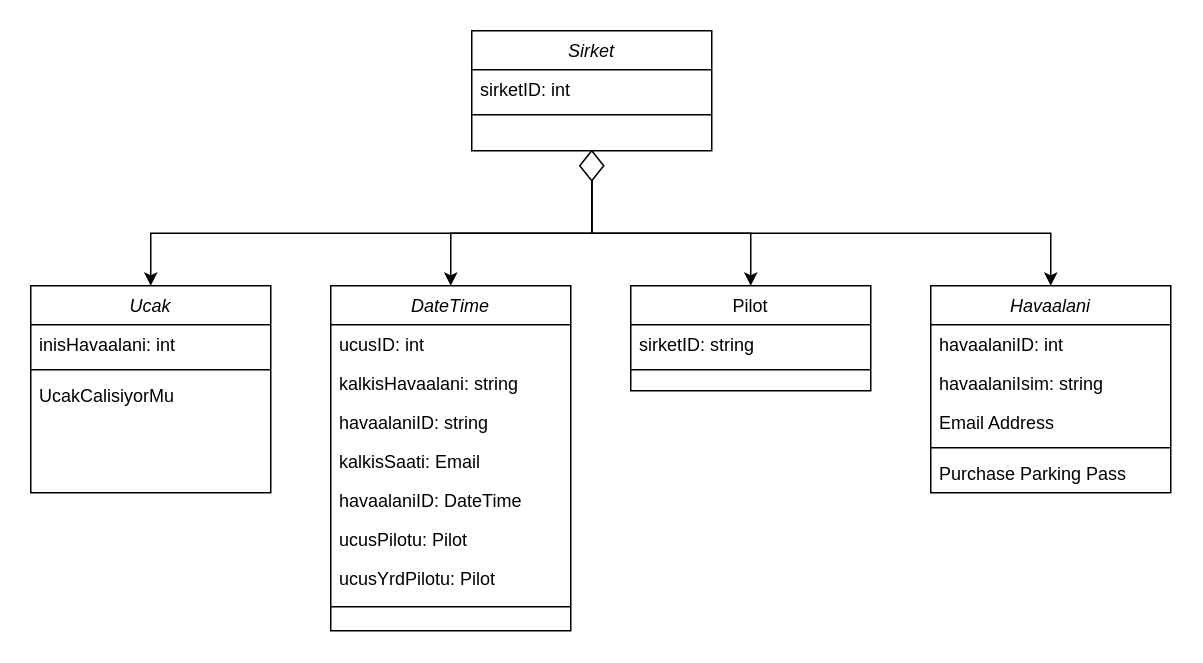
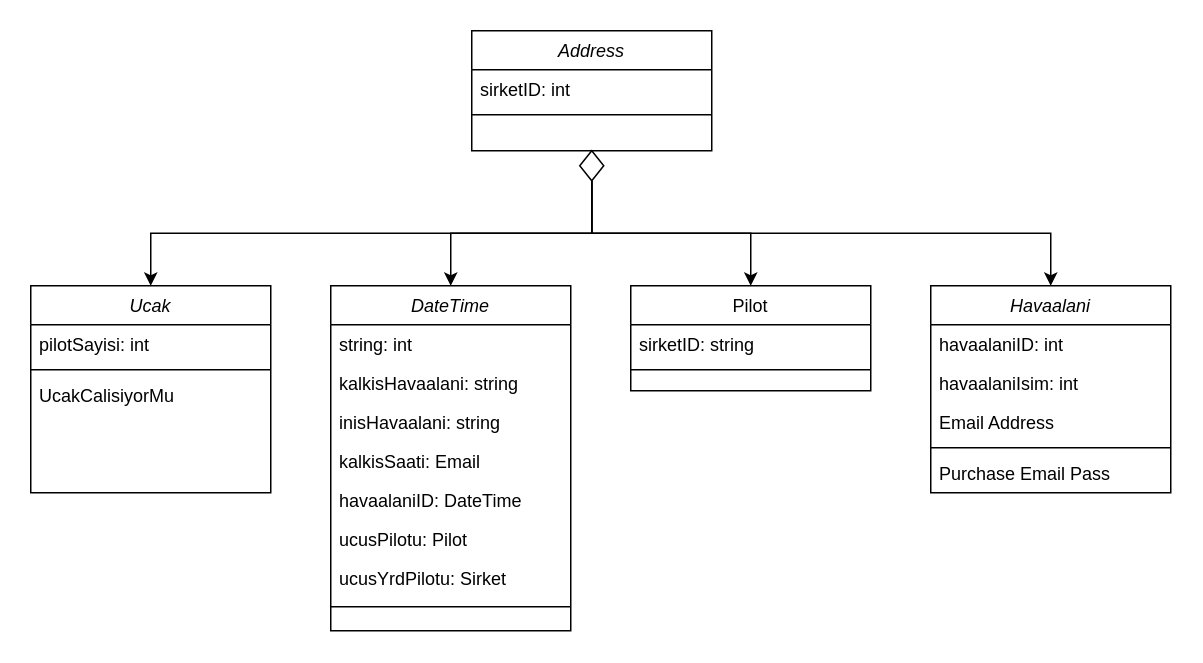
(591, 51) -> (591, 51)
(113, 345) -> (103, 345)
(387, 345) -> (385, 345)
(1031, 384) -> (1016, 384)
(423, 423) -> (428, 423)
(1038, 474) -> (1025, 474)
(426, 579) -> (433, 579)
